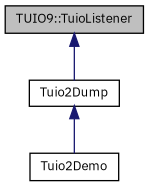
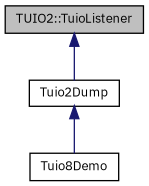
(74, 20) -> (74, 20)
(74, 167) -> (74, 167)
